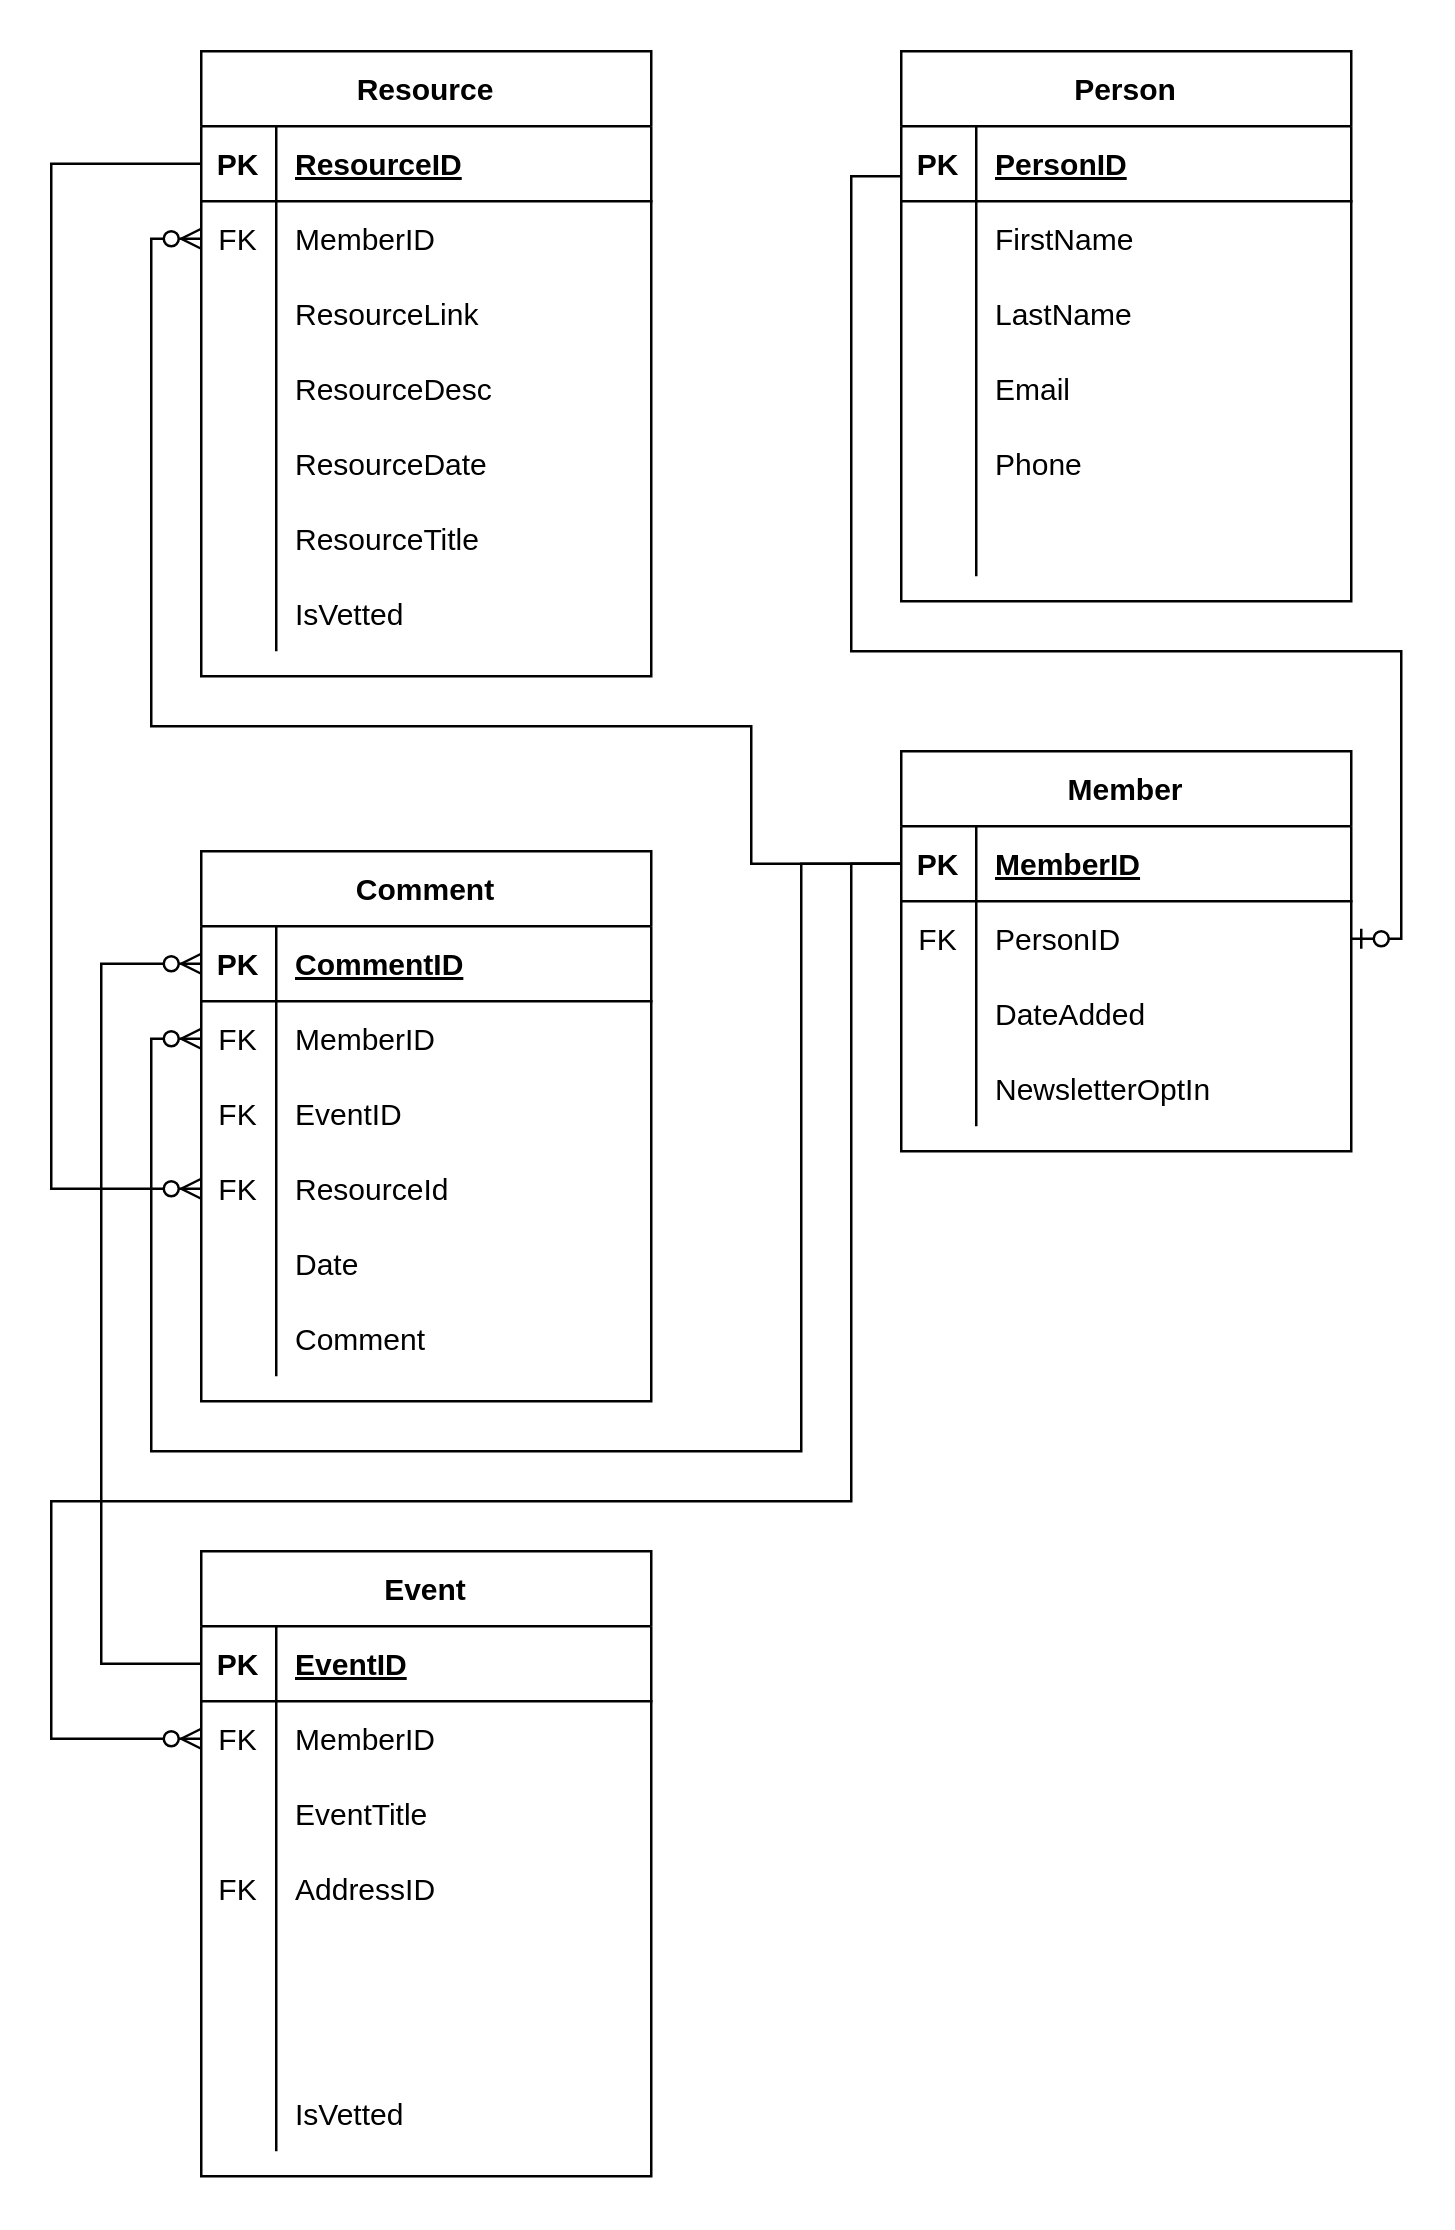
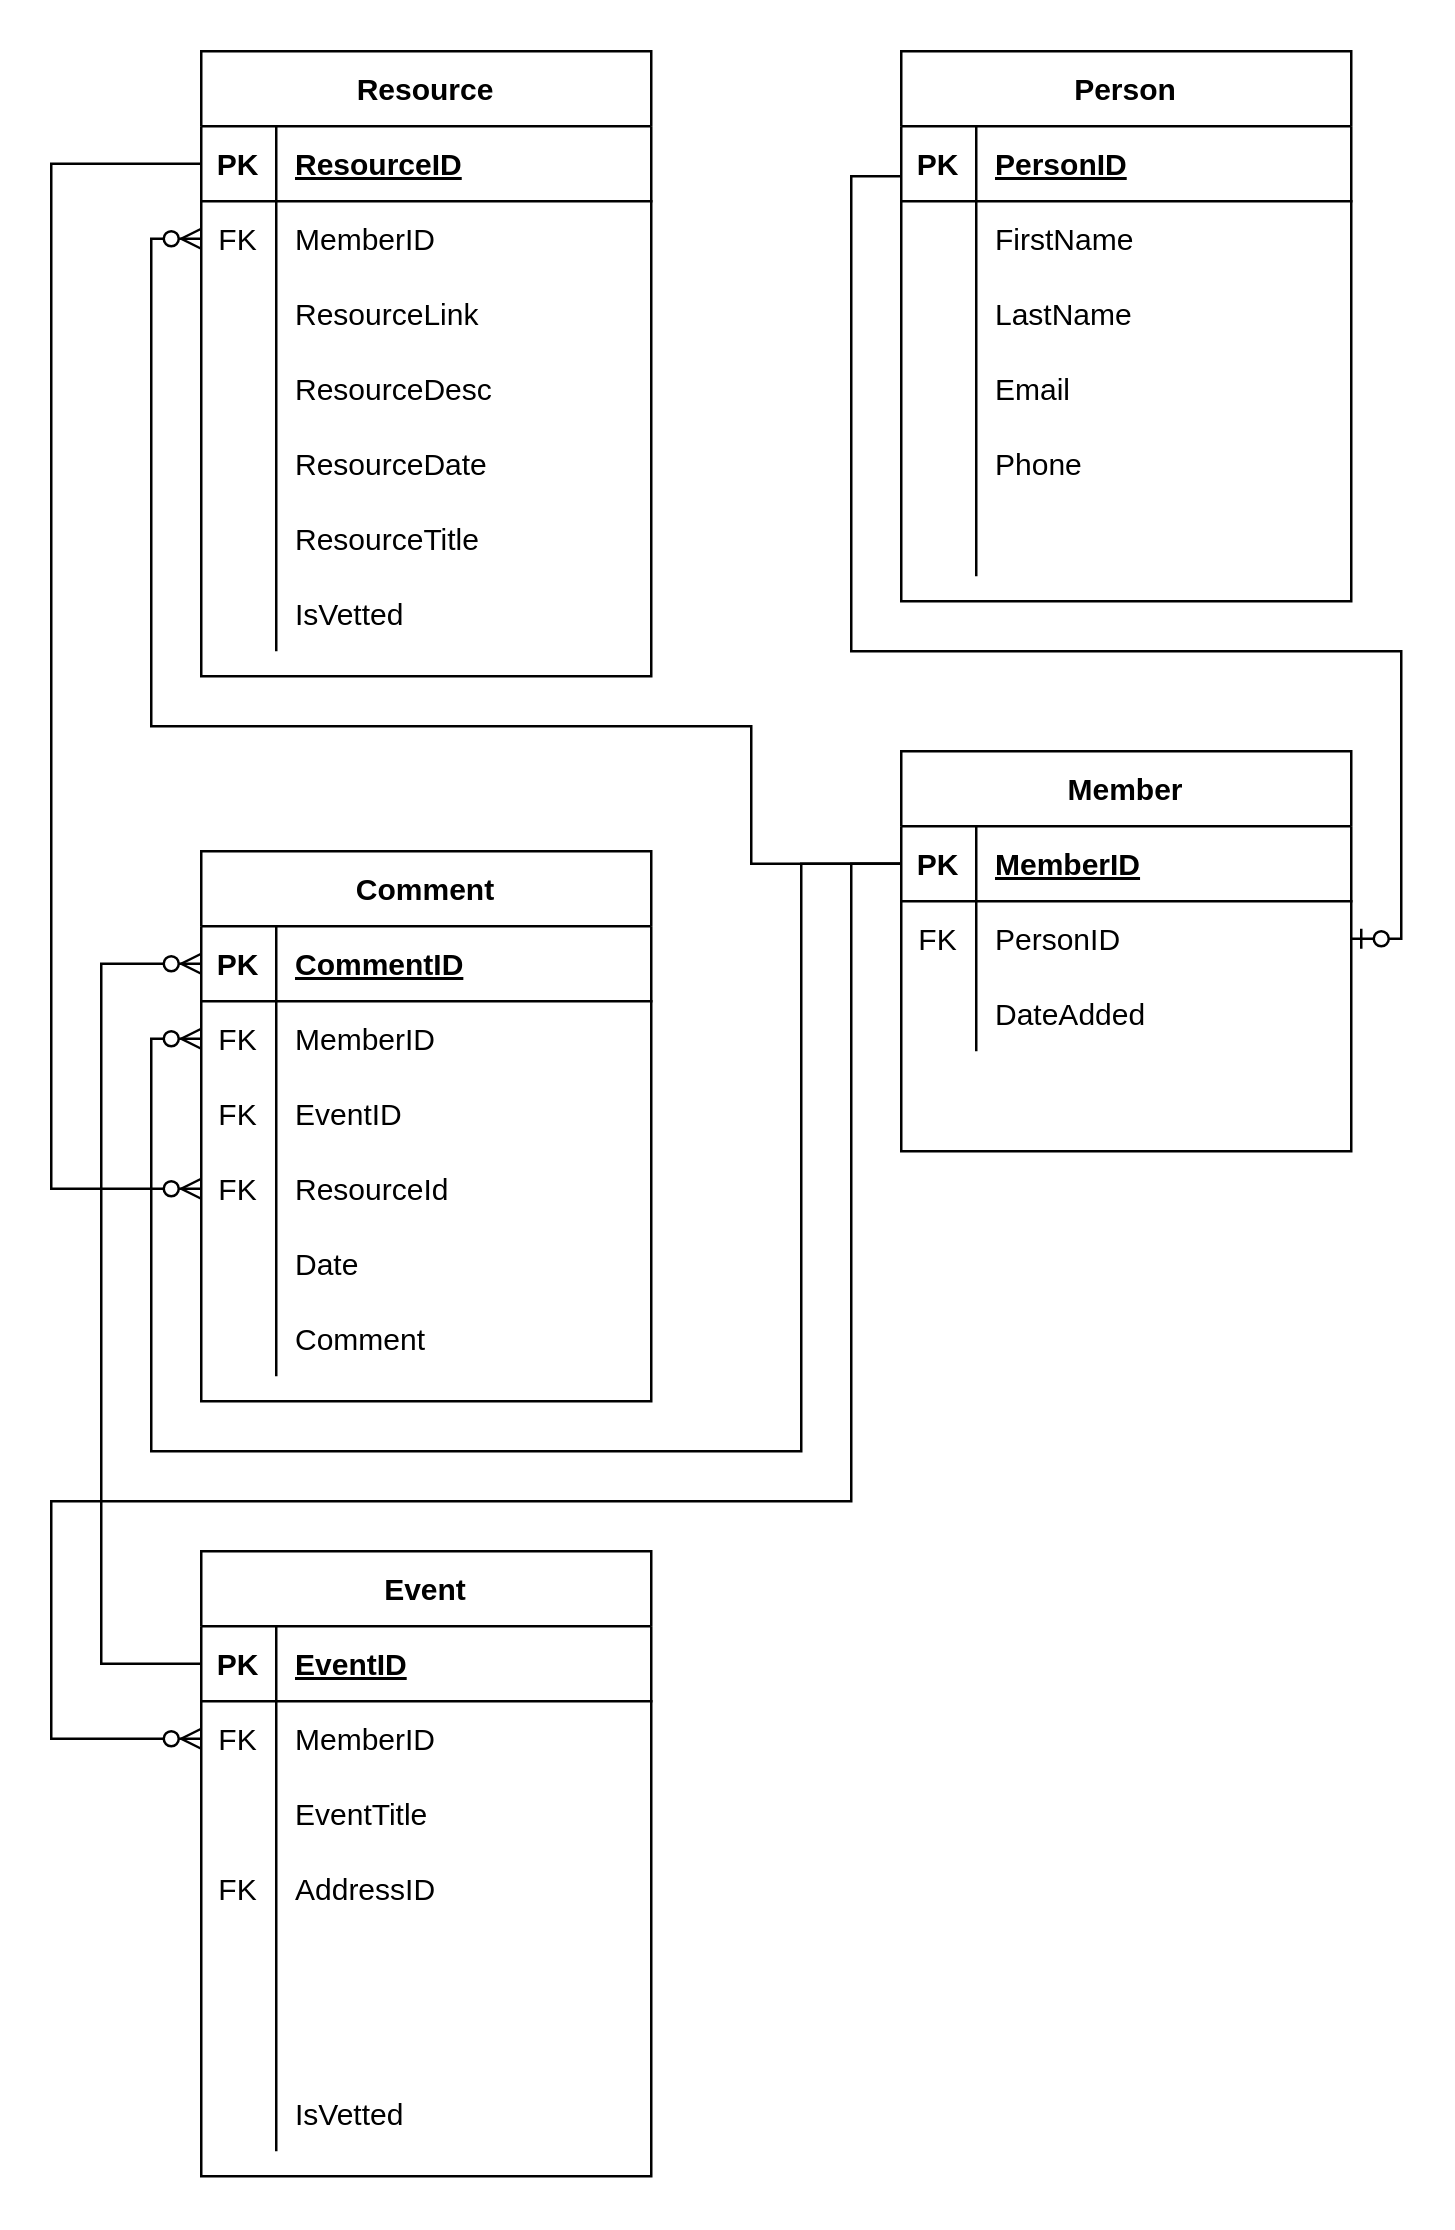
(1164, 1089) -> none
